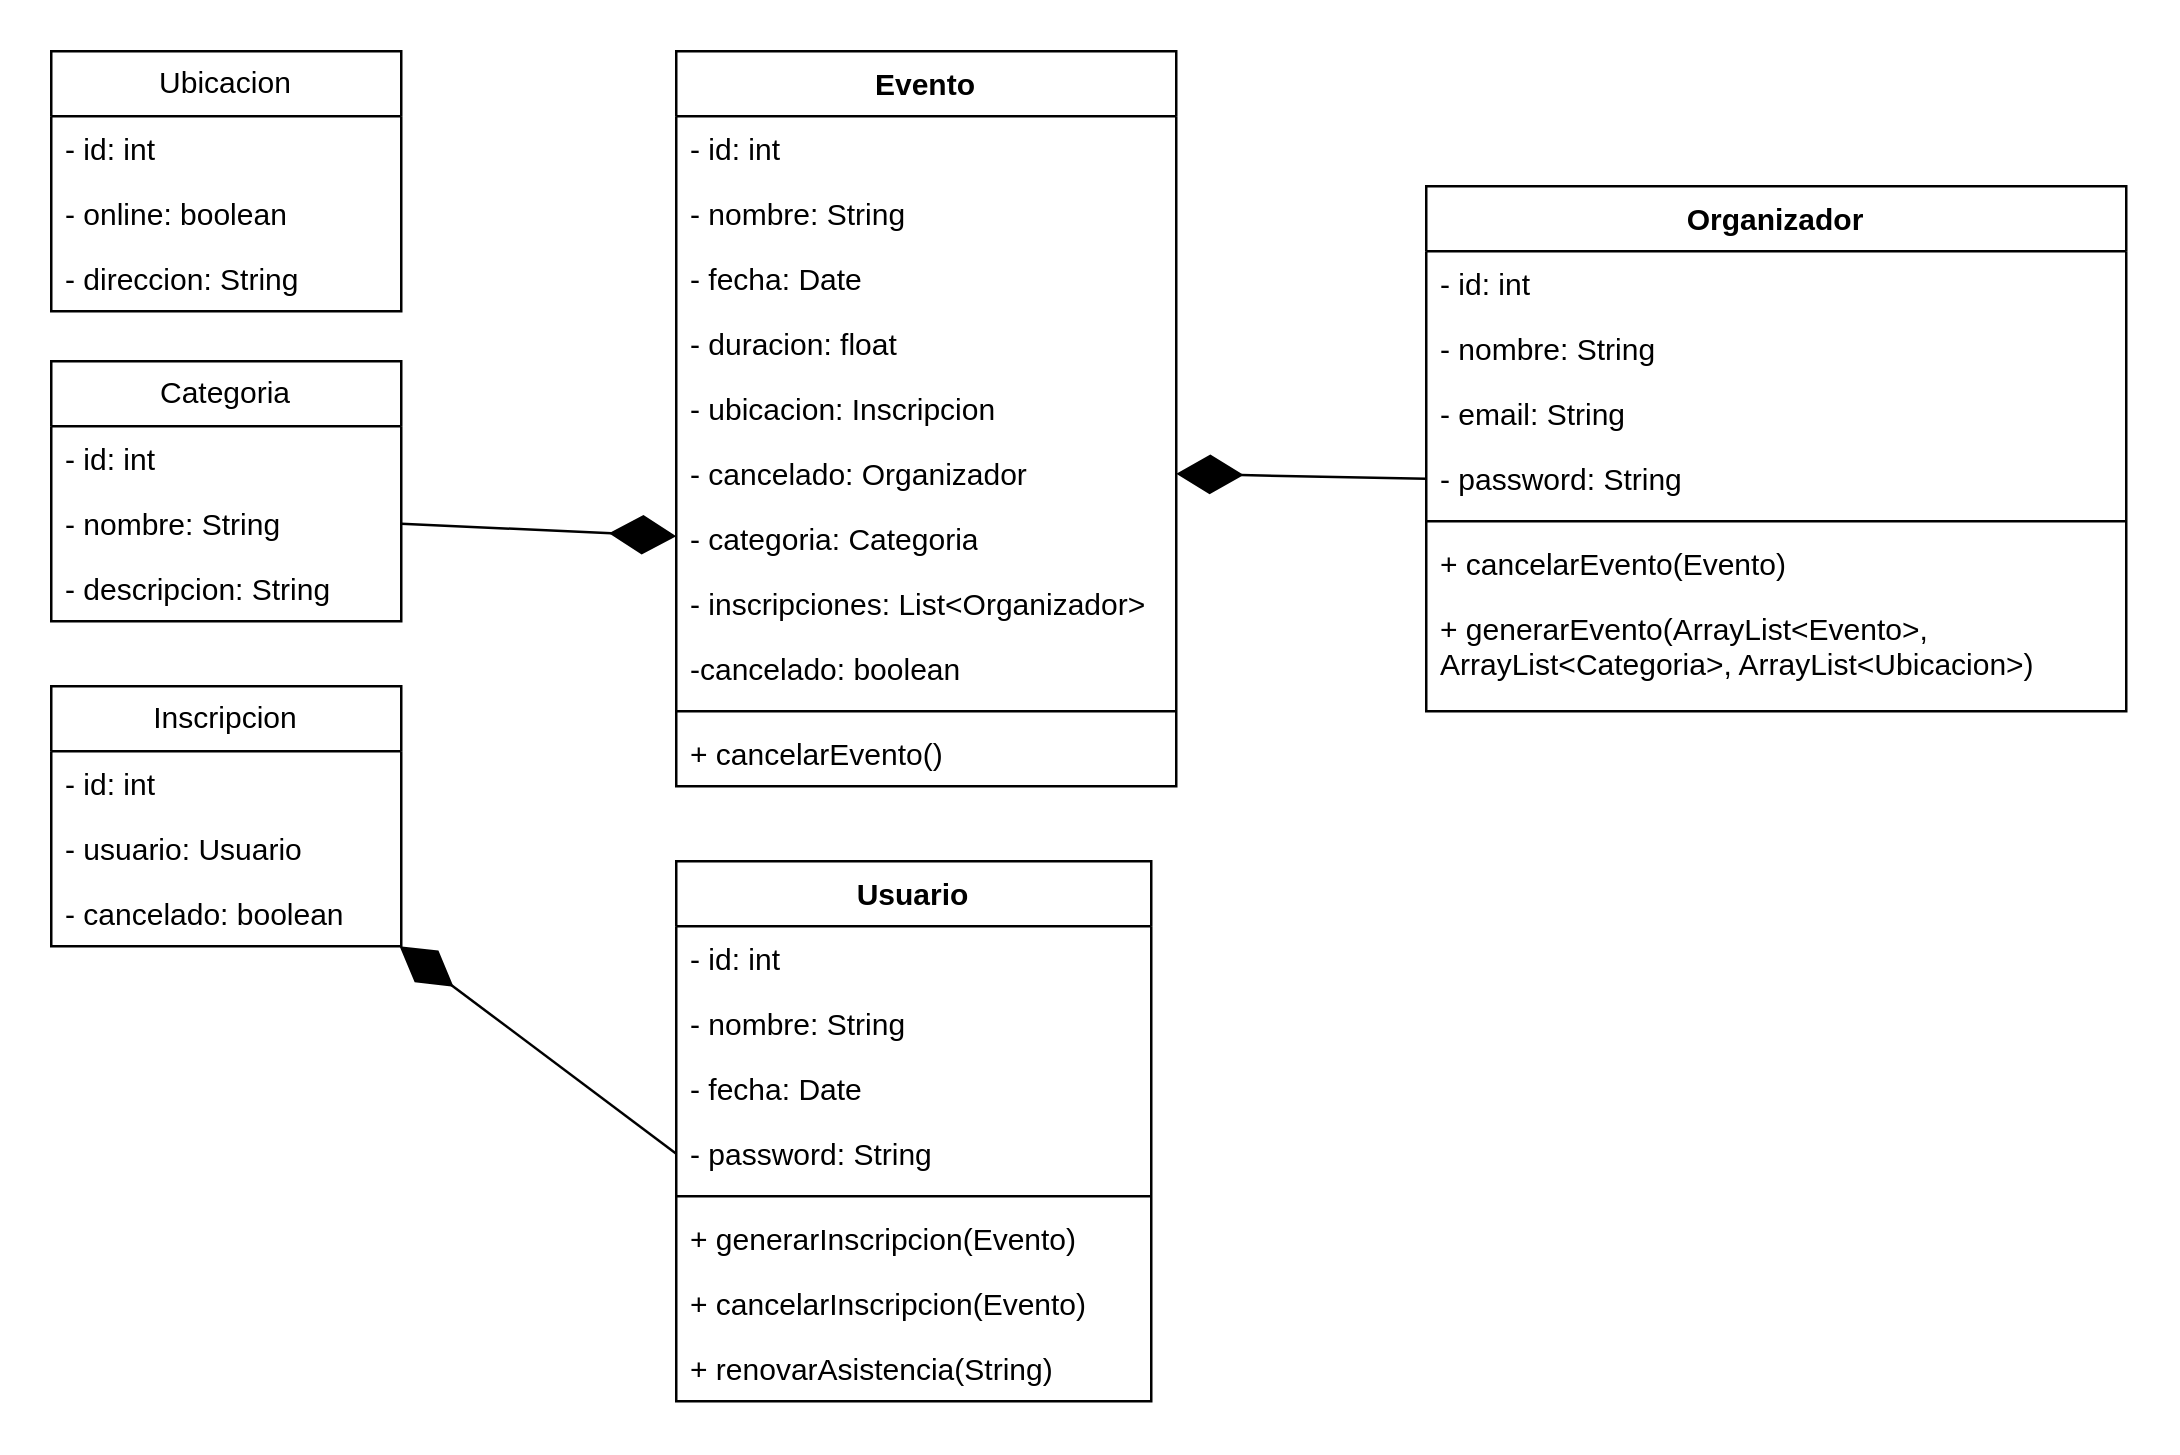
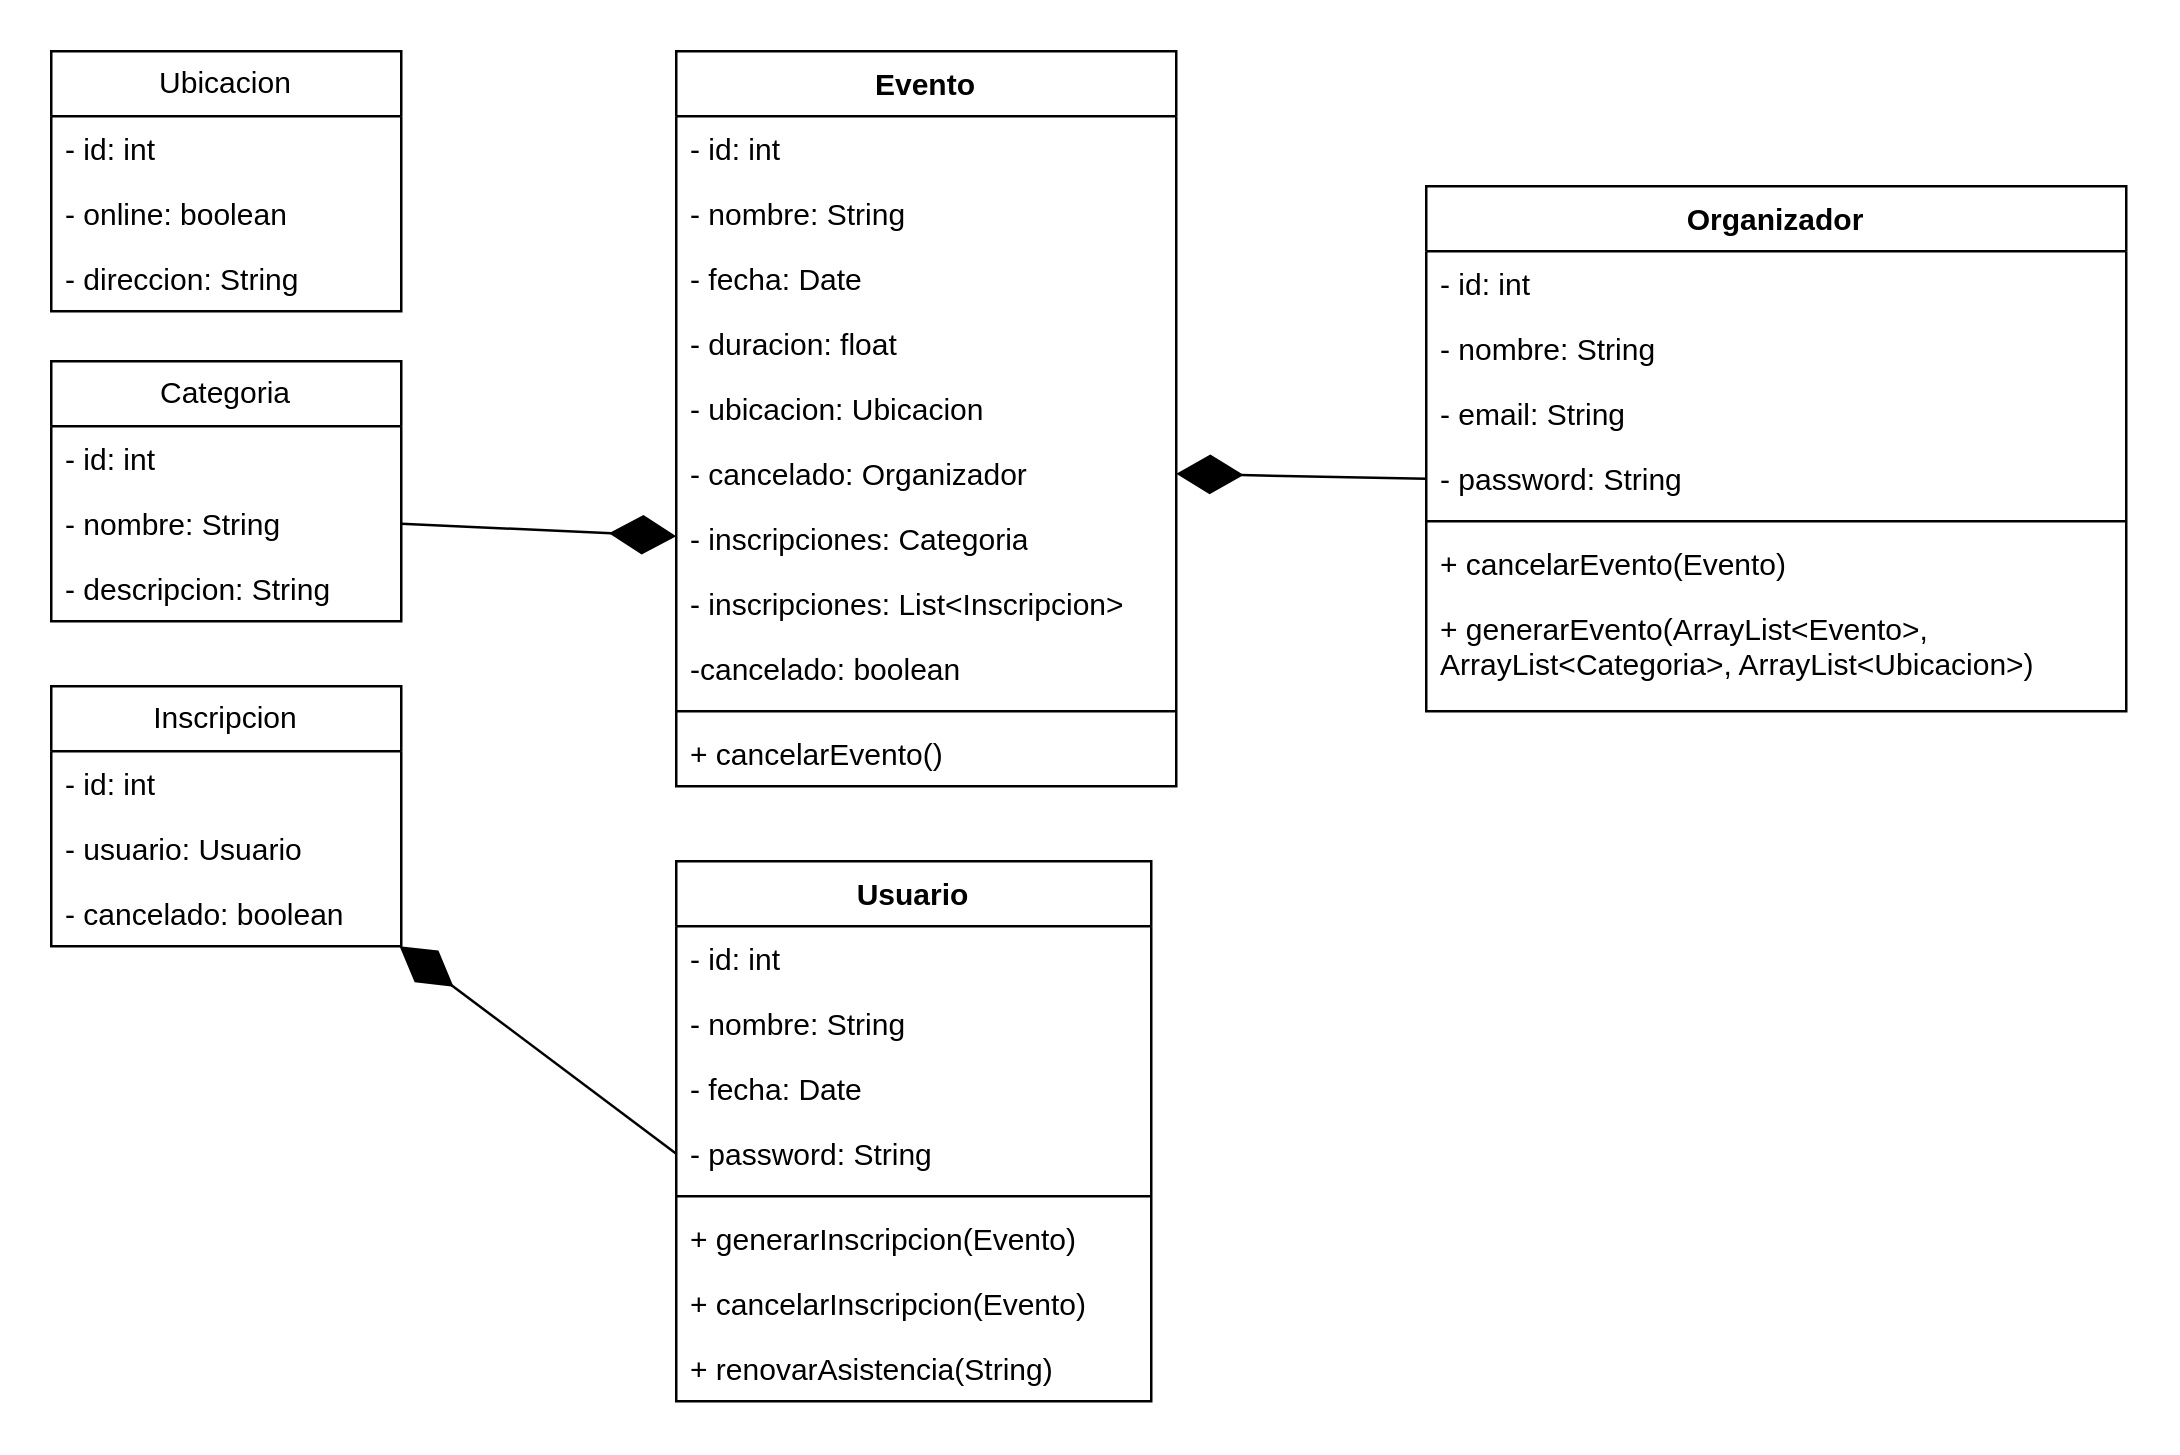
(866, 412) -> (849, 412)
(857, 542) -> (882, 542)
(929, 625) -> (929, 625)
